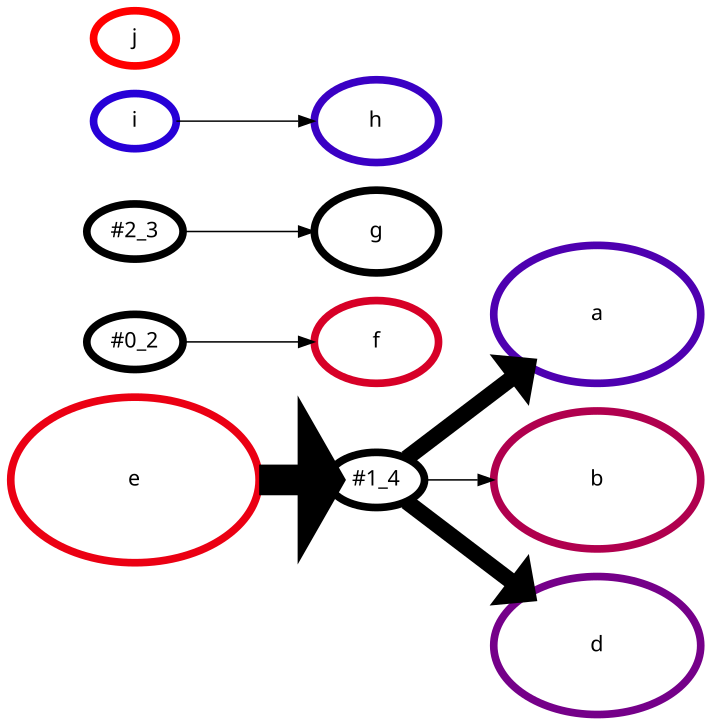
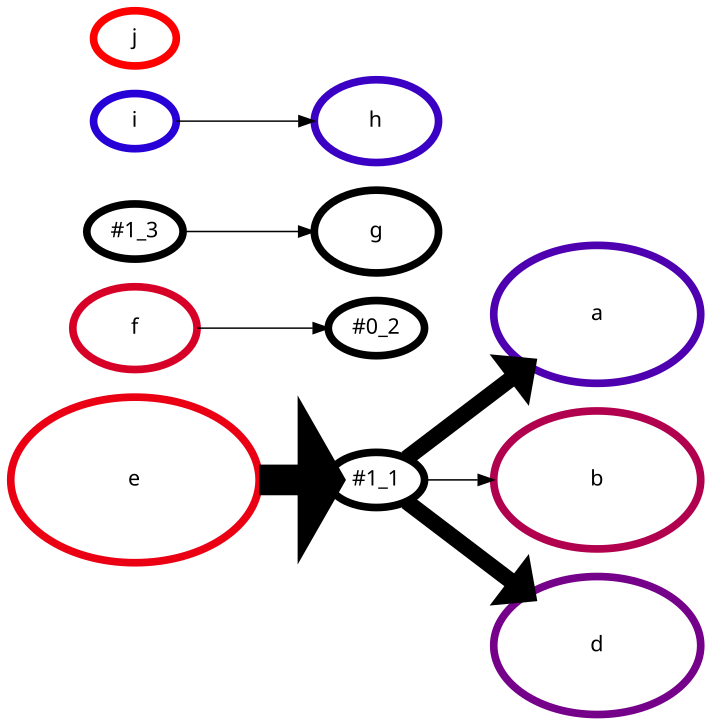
(135, 232) -> (135, 232)
(241, 342) -> (255, 328)
(376, 480) -> (376, 480)
